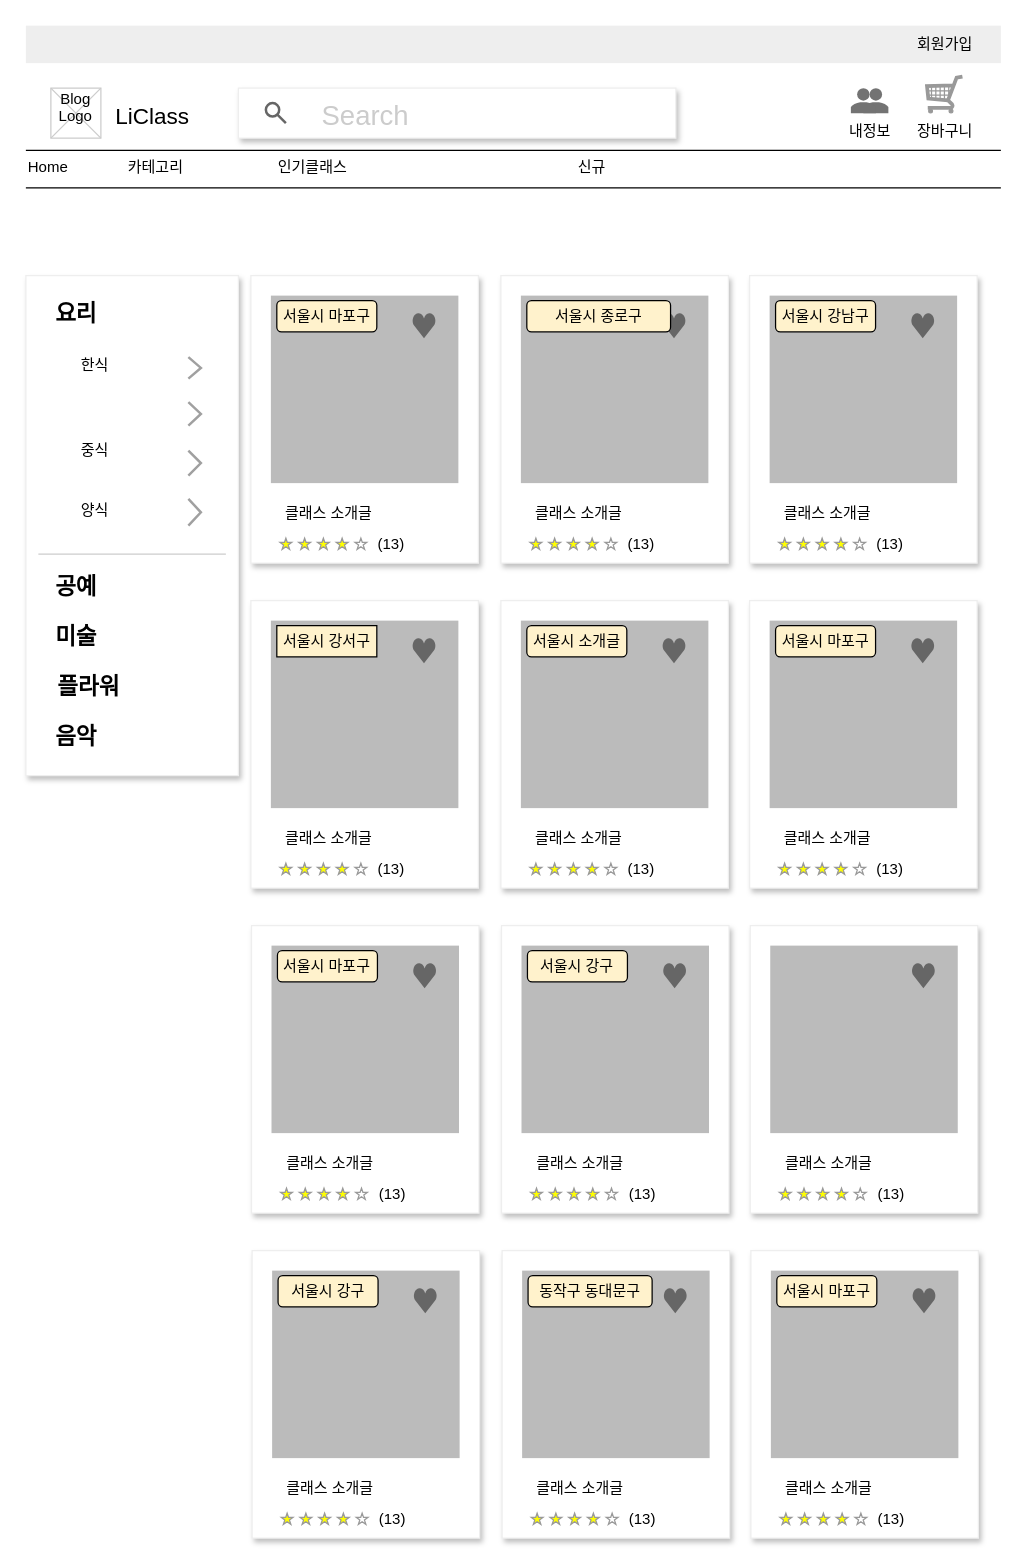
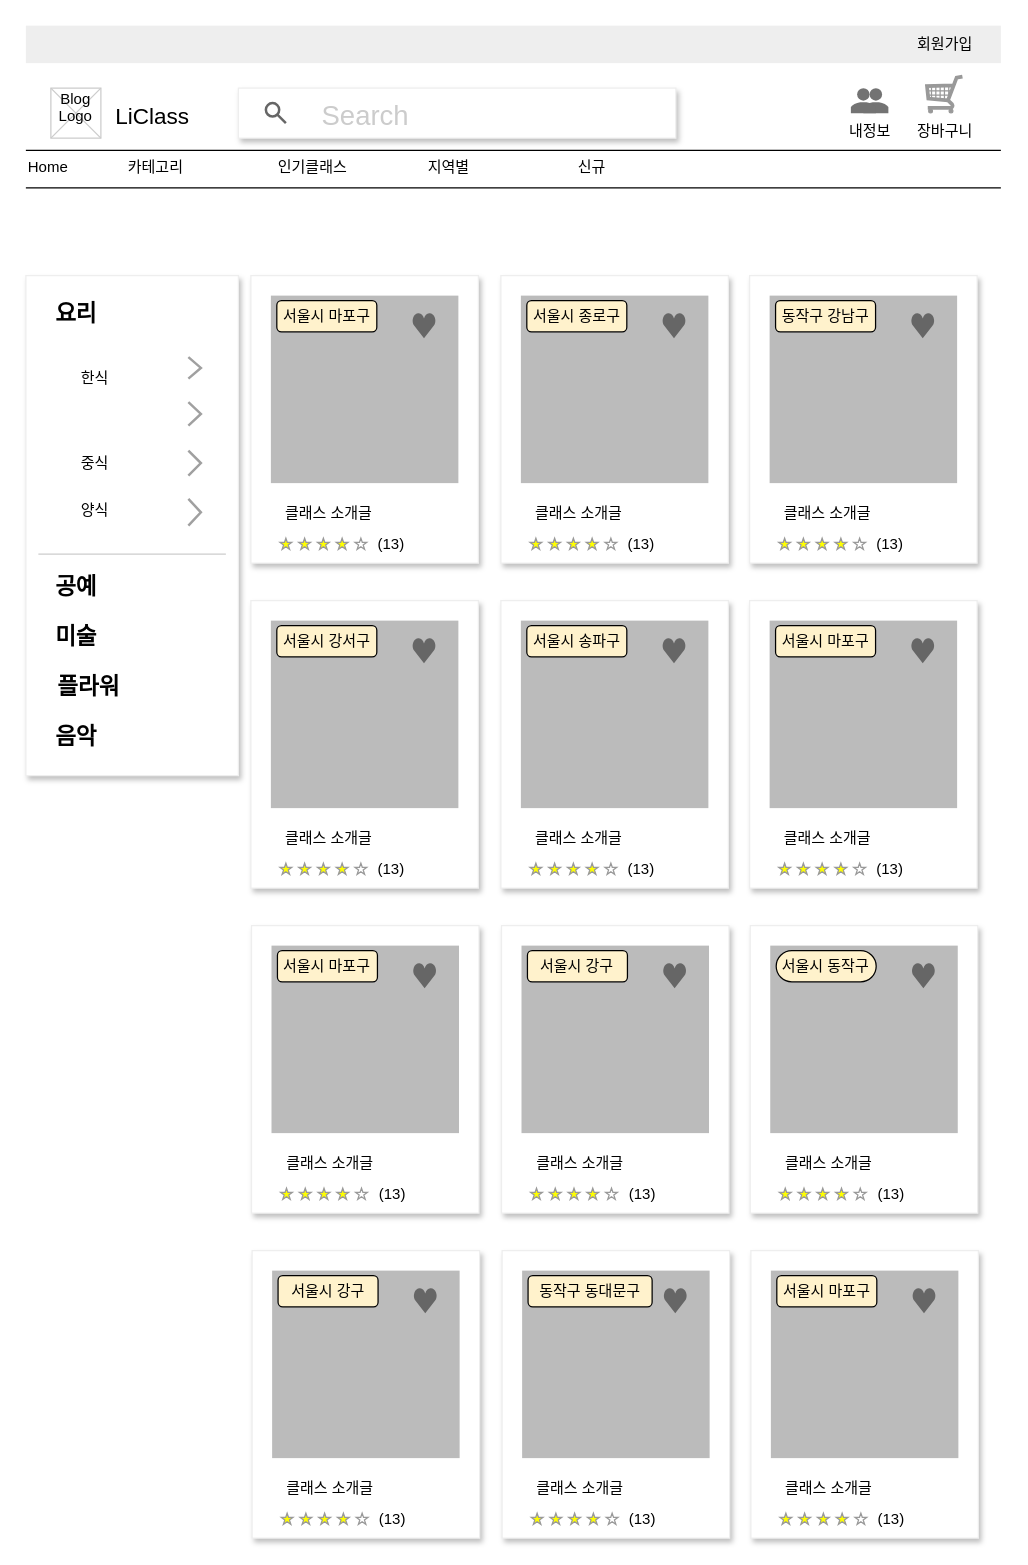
none -> (444, 169)
(598, 316) -> (577, 316)
(826, 317) -> (826, 317)
(94, 366) -> (94, 378)
(94, 450) -> (94, 463)
(327, 641) -> (327, 641)
(577, 642) -> (577, 642)
none -> (826, 966)
